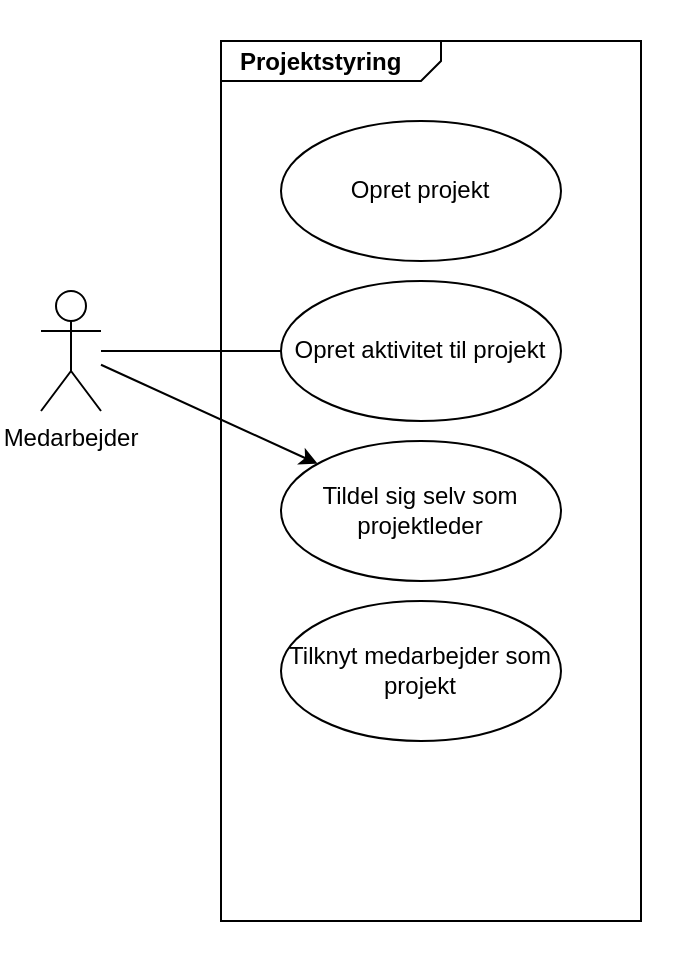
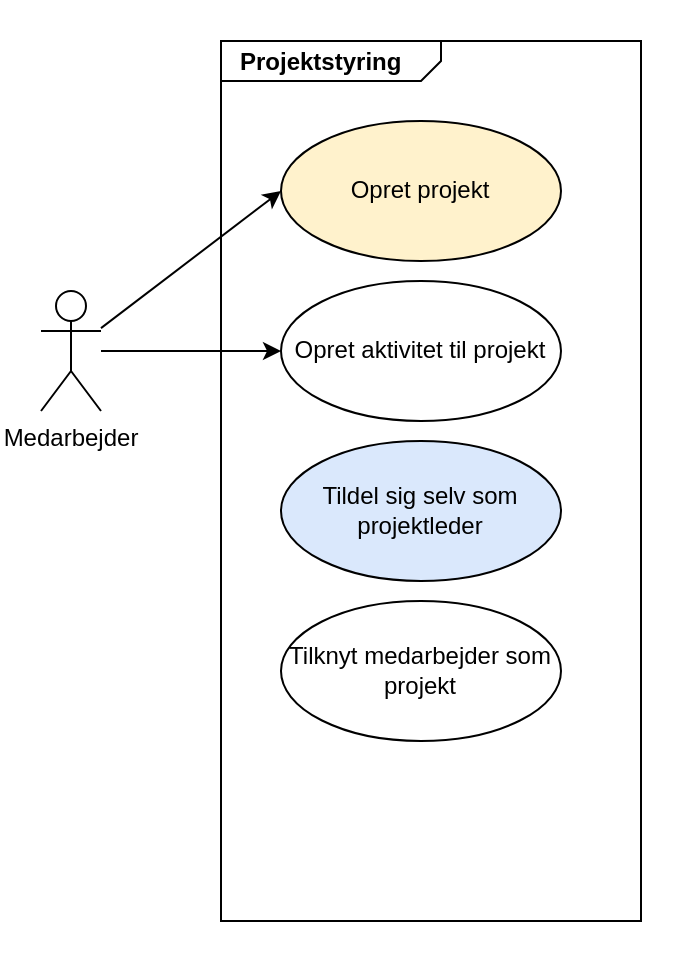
(421, 191) -> (421, 191)
(271, 351) -> (266, 351)
(203, 411) -> (186, 264)
(421, 511) -> (421, 511)
